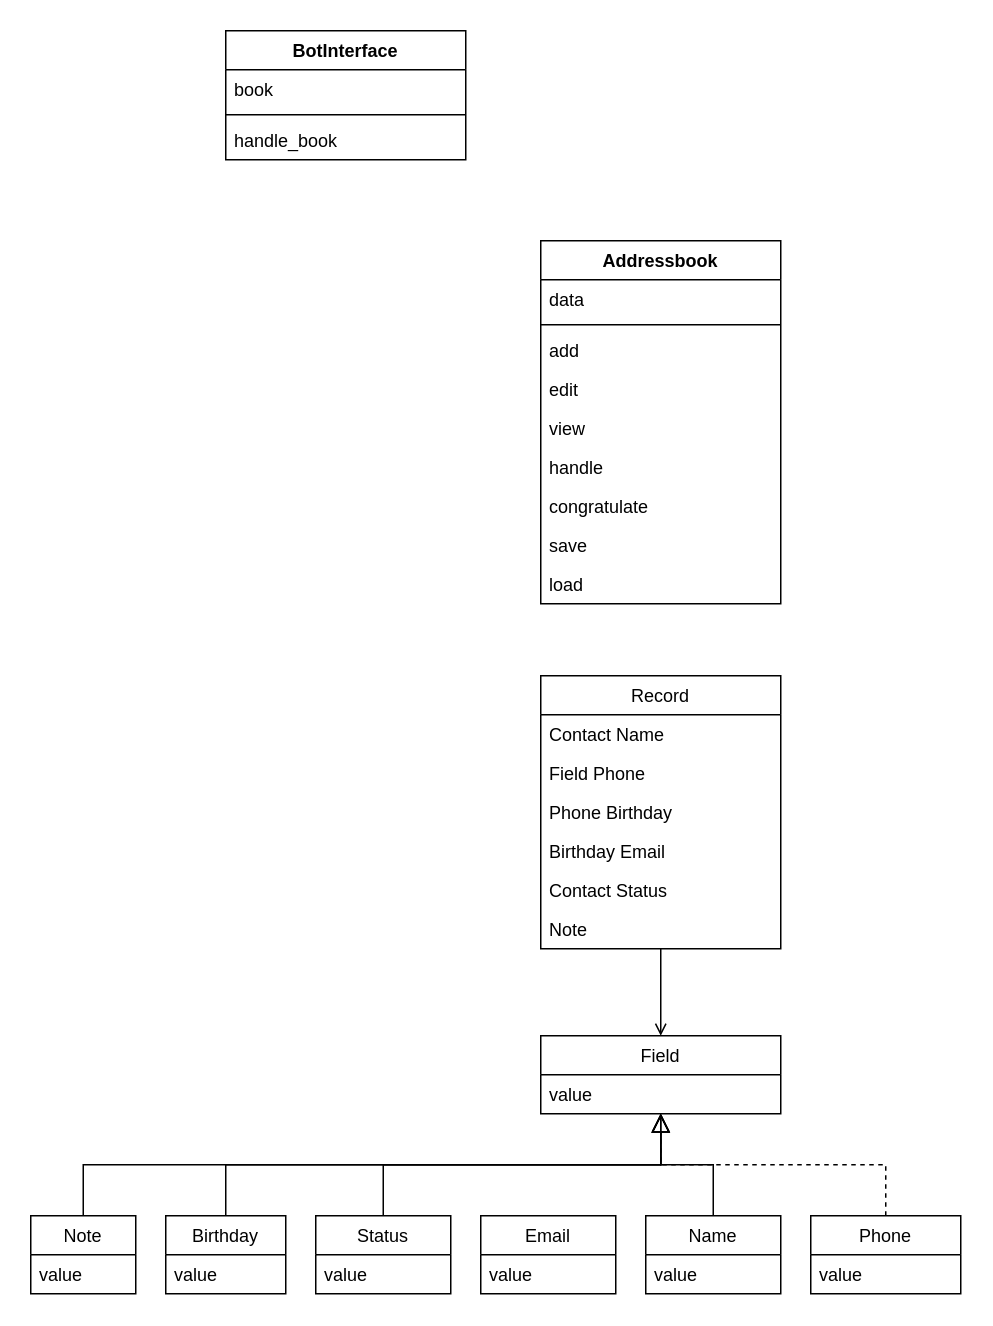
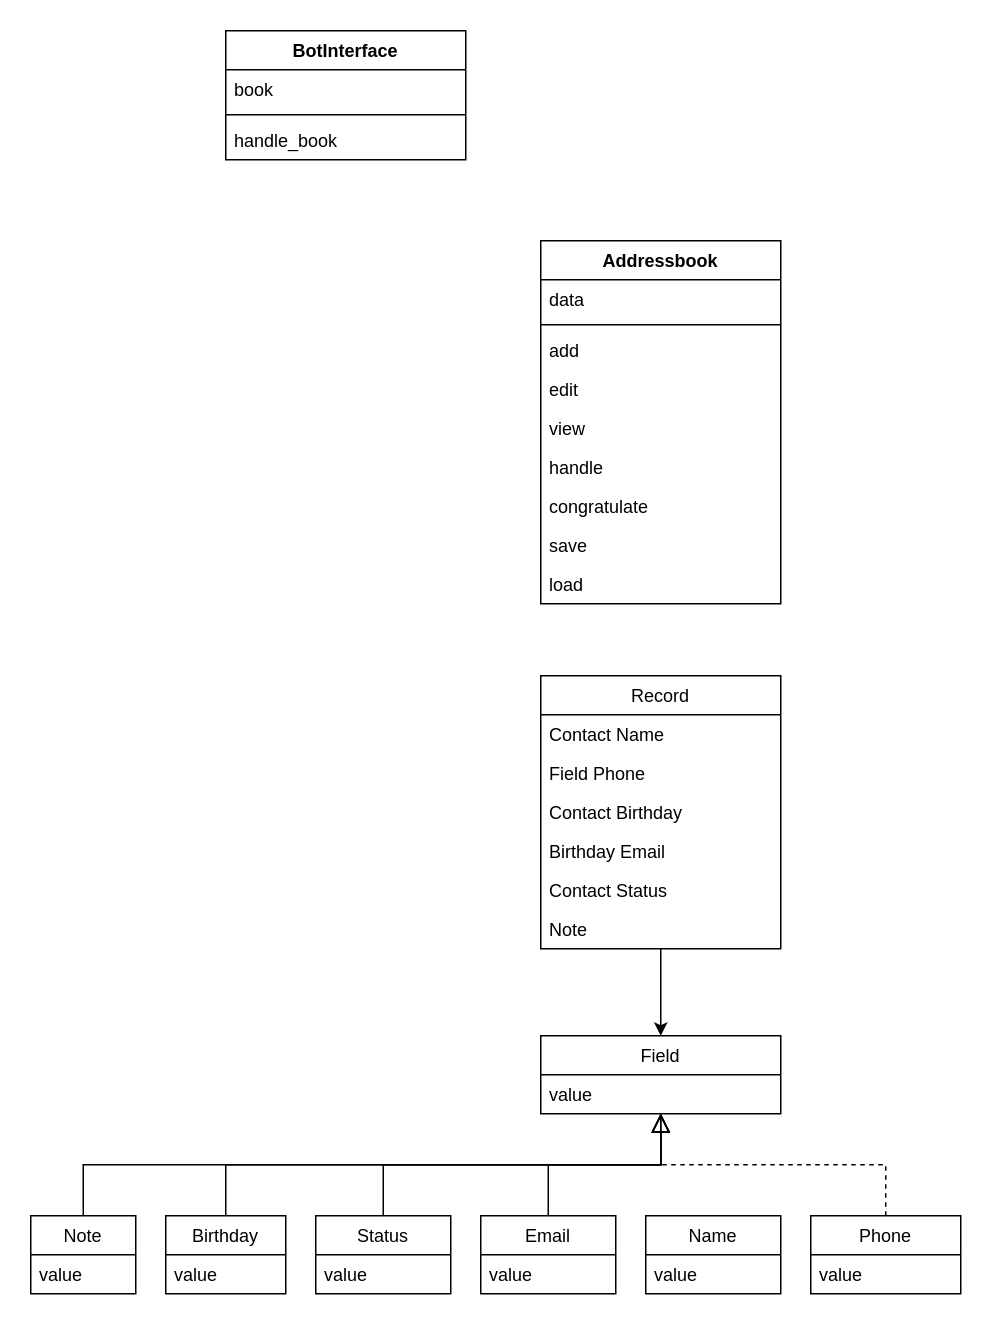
(615, 813) -> (625, 813)
(661, 1026) -> (661, 1024)
none -> (548, 1190)
(713, 1190) -> none
